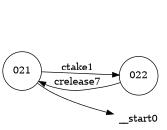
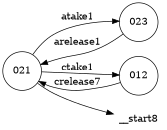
none -> (139, 22)
(139, 76) -> (139, 76)
(139, 119) -> (139, 119)
